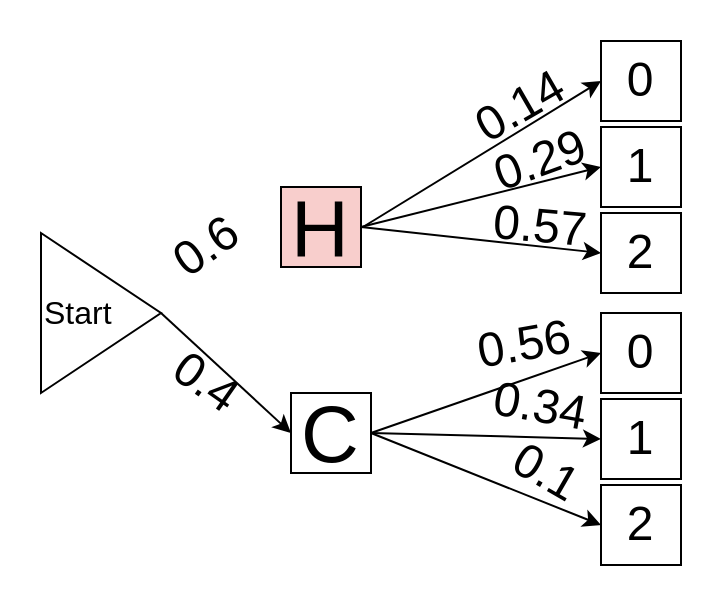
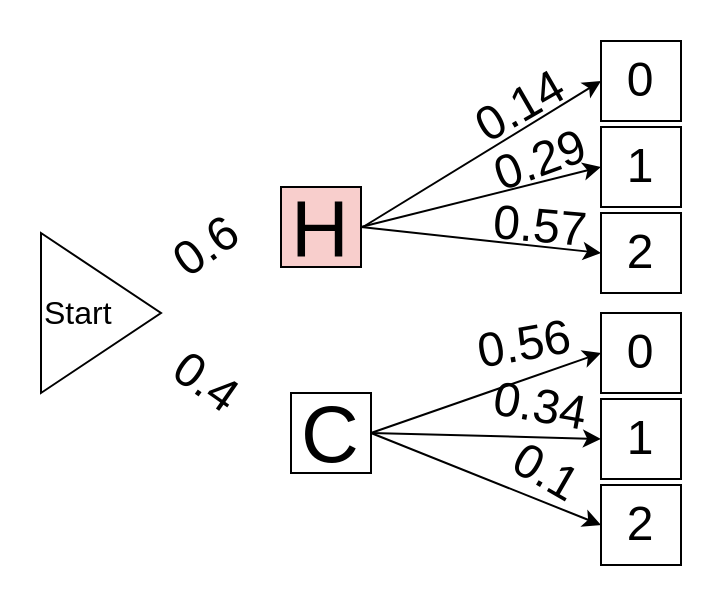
(221, 369) -> none
